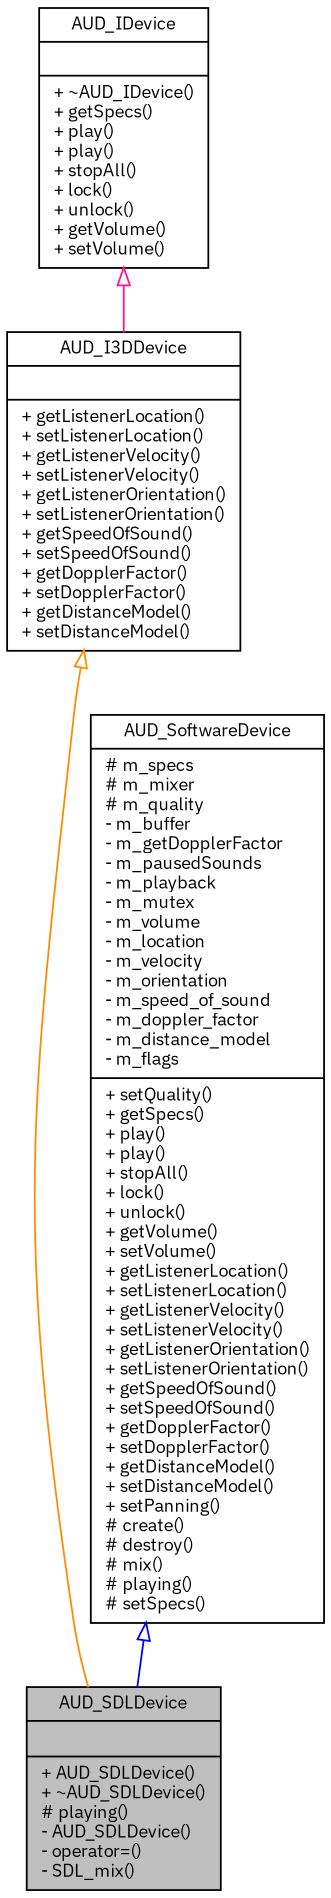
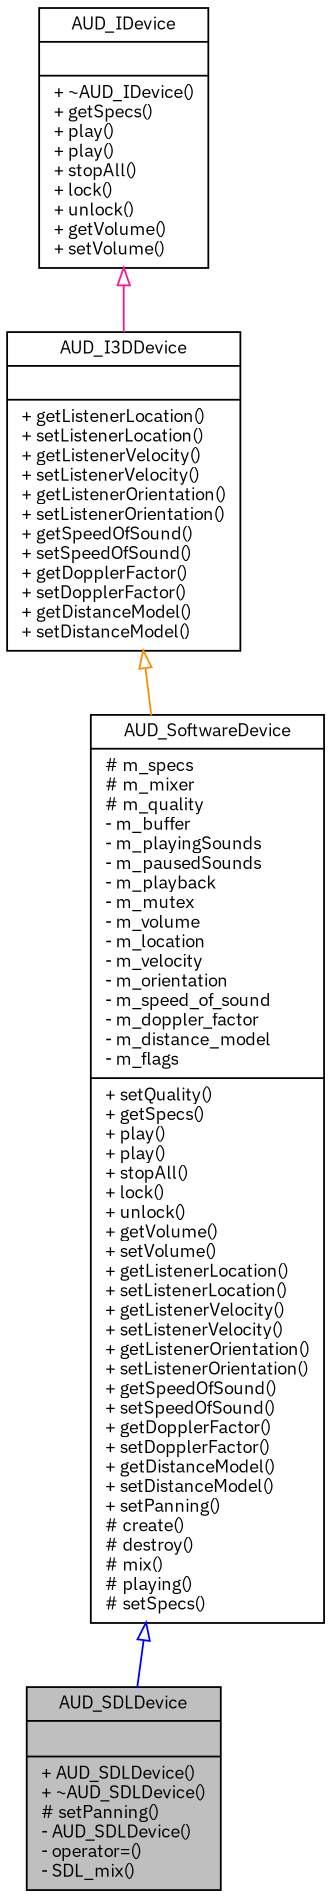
(194, 844) -> (183, 844)
(35, 1178) -> (148, 692)
(85, 1813) -> (101, 1813)
